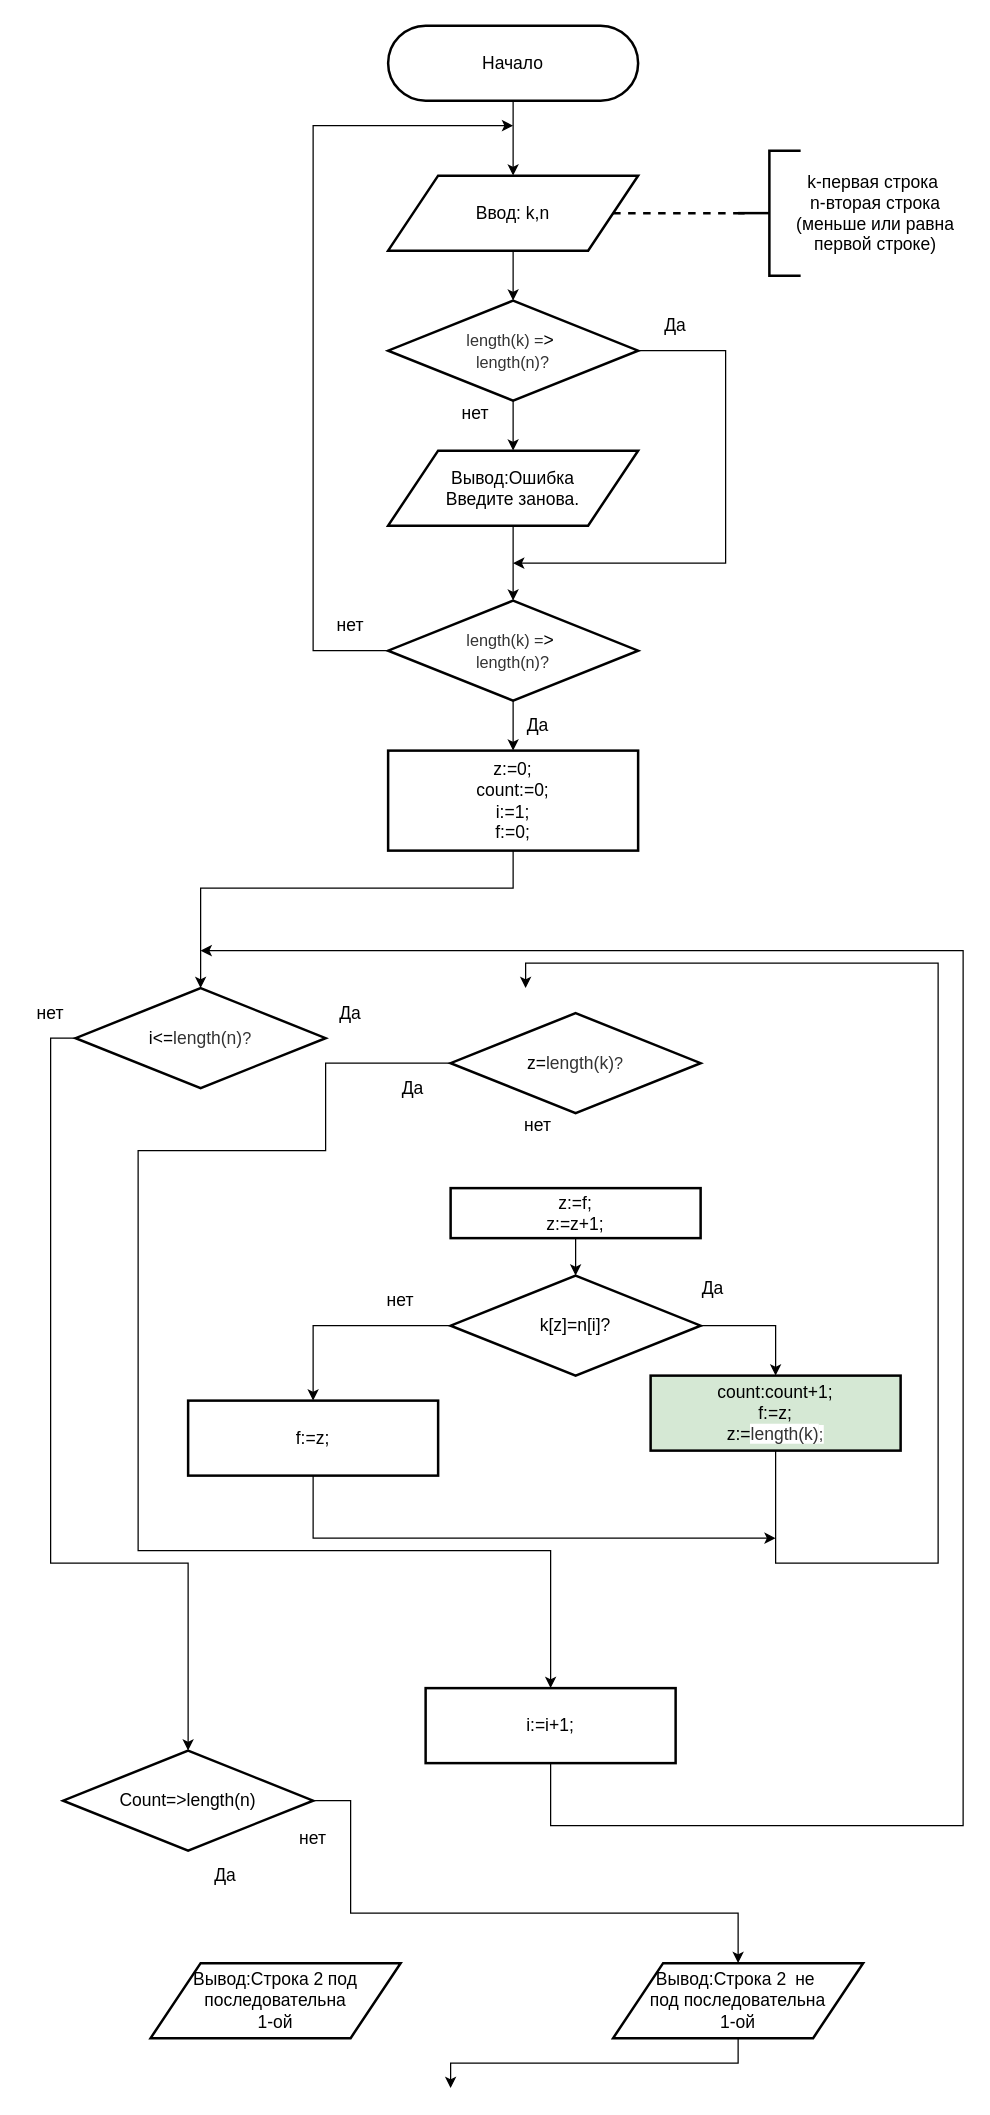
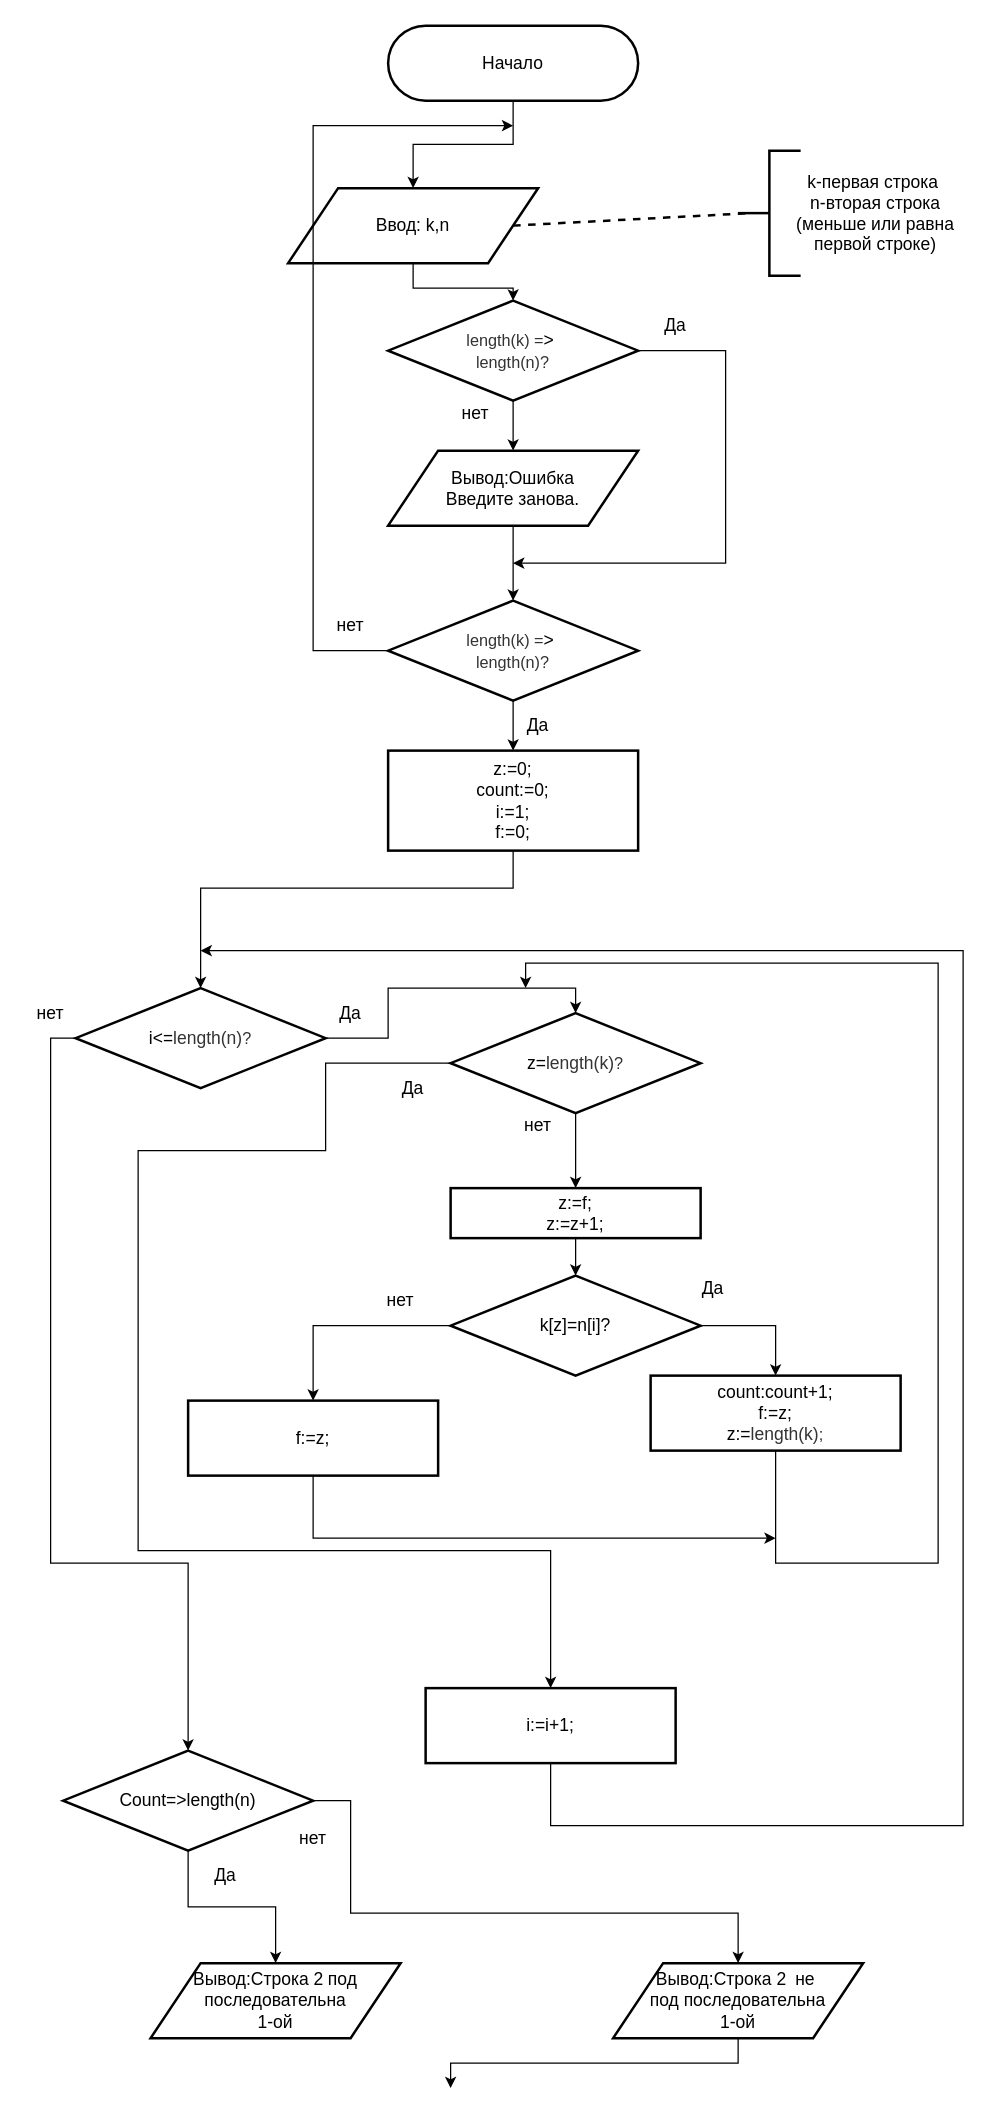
(513, 213) -> (413, 226)
none -> (434, 988)
none -> (576, 1146)
(776, 1413) -> (776, 1413)
none -> (227, 1907)
